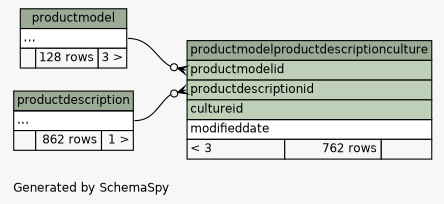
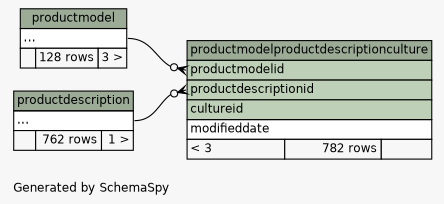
(70, 140) -> (70, 140)
(350, 149) -> (350, 149)
